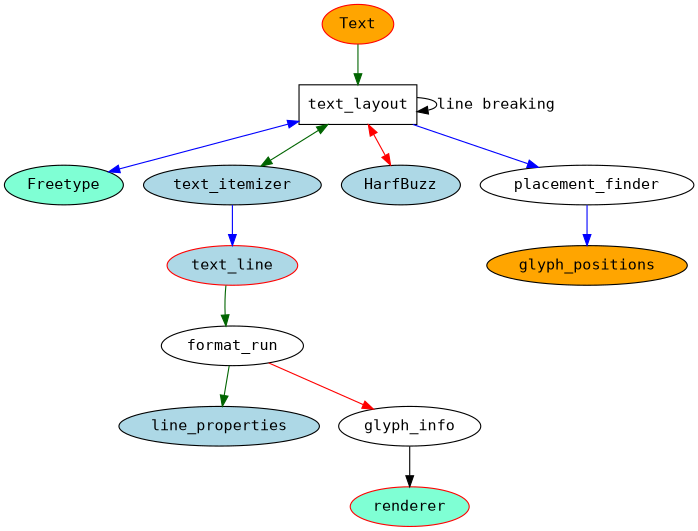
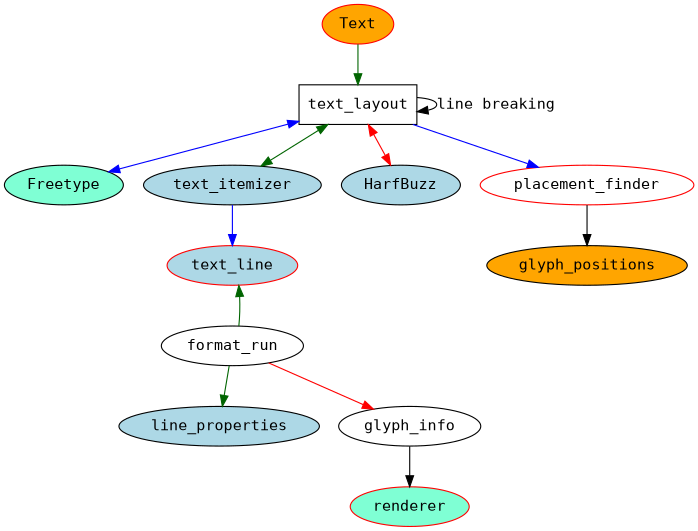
(587, 185) -> (587, 185)
(587, 220) -> (587, 220)
(225, 300) -> (240, 311)
